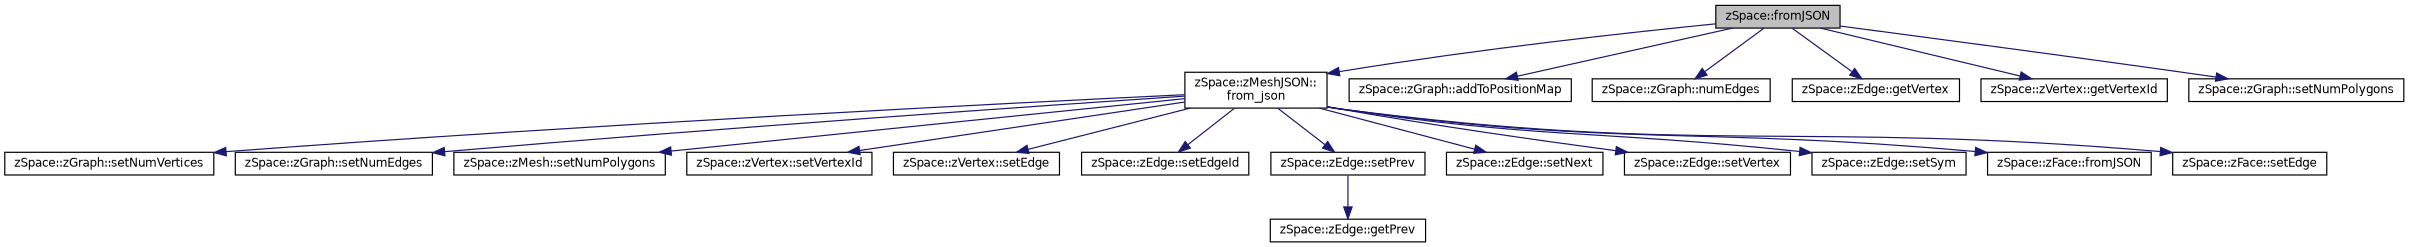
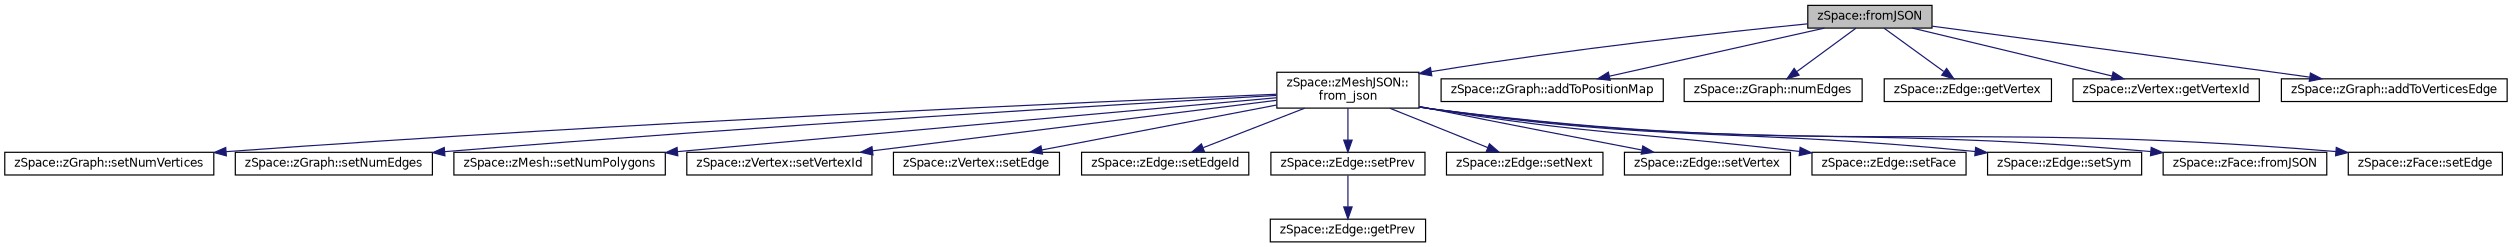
(2296, 90) -> (2394, 90)
none -> (1889, 164)
